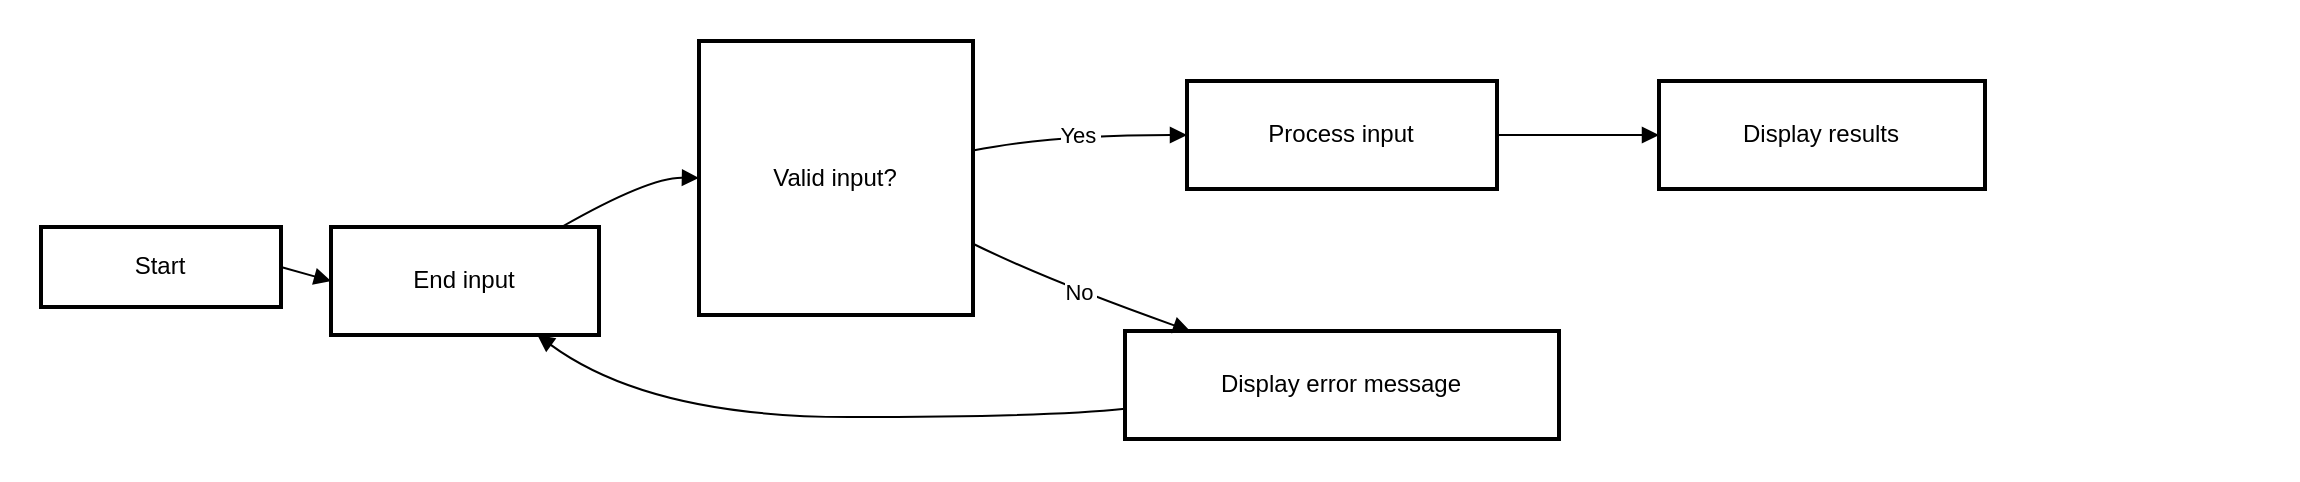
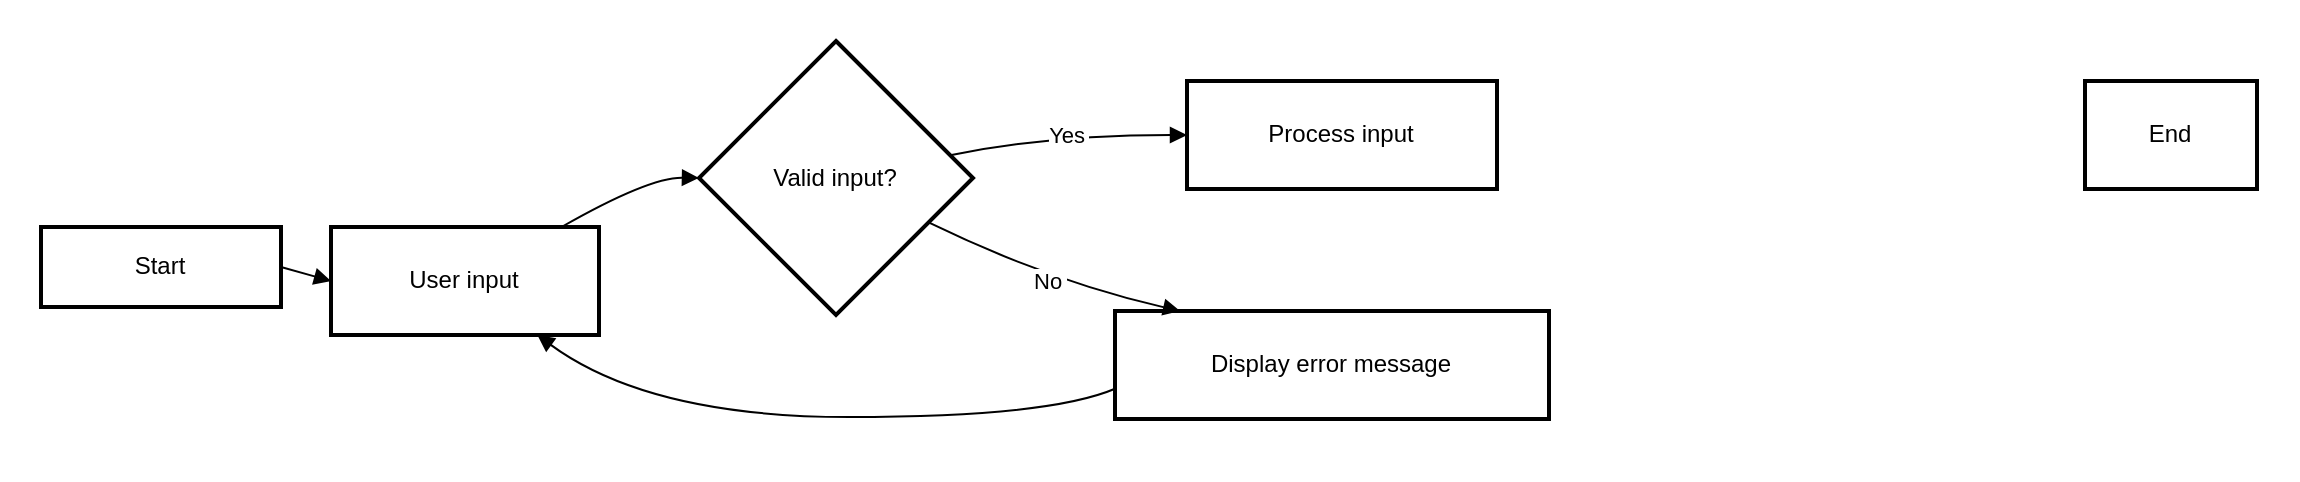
(1569, 135) -> none
(1822, 135) -> none
none -> (2171, 135)
(836, 178) -> (836, 178)
(465, 281) -> (465, 281)
(1342, 385) -> (1332, 365)
